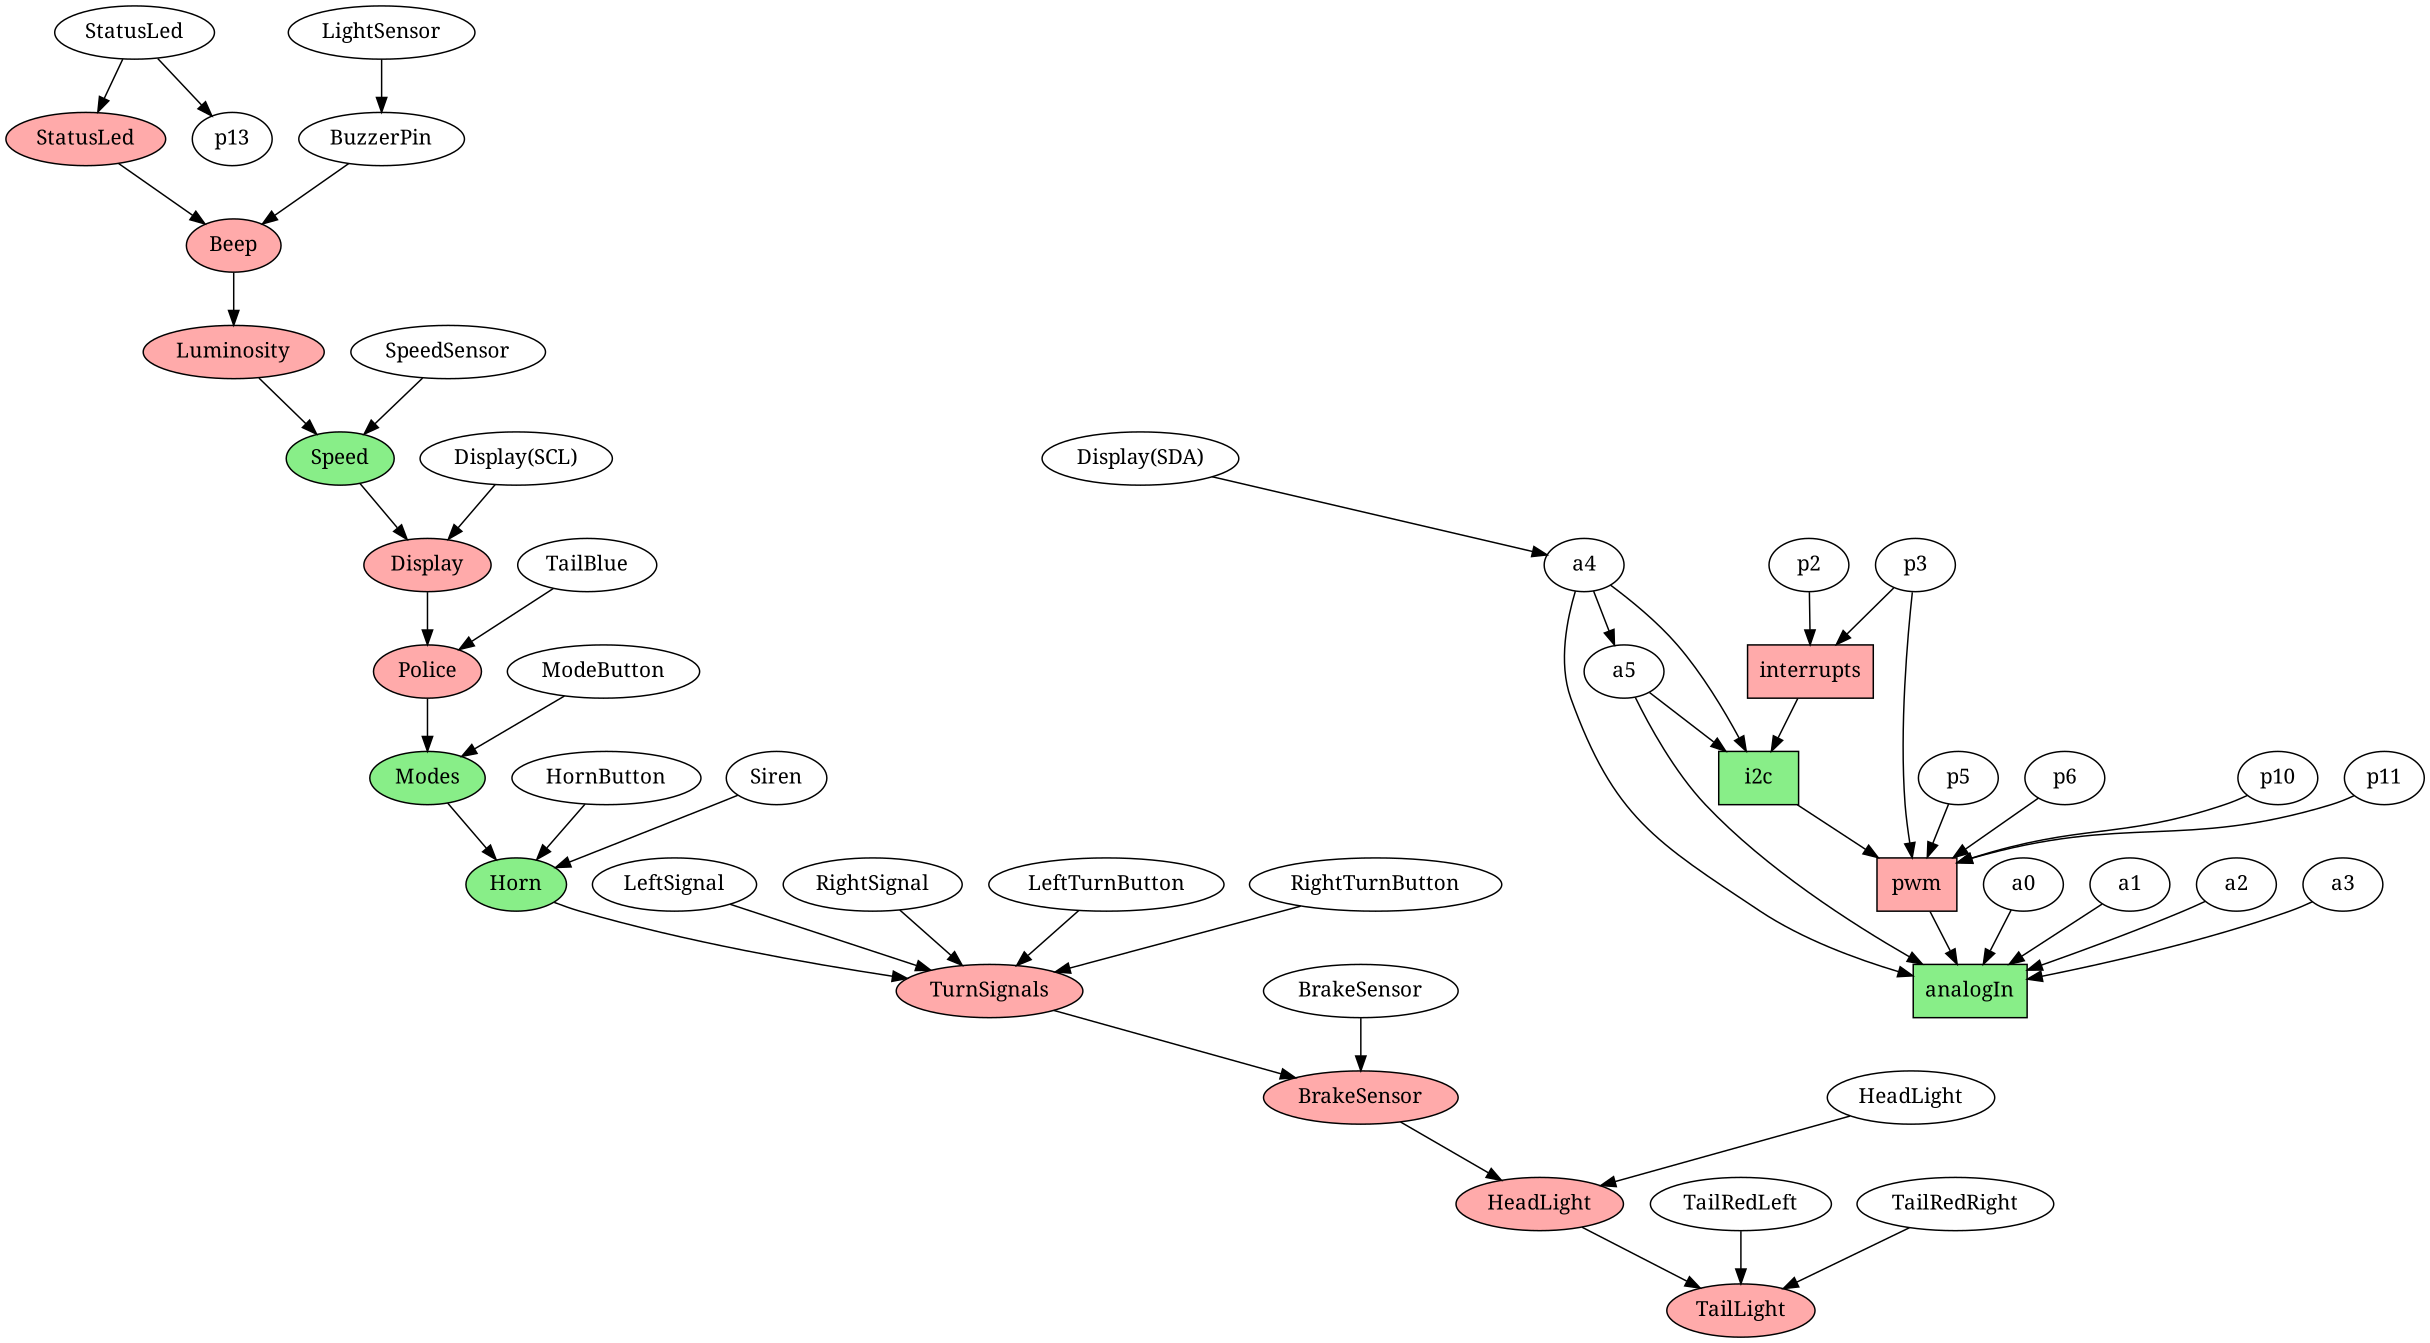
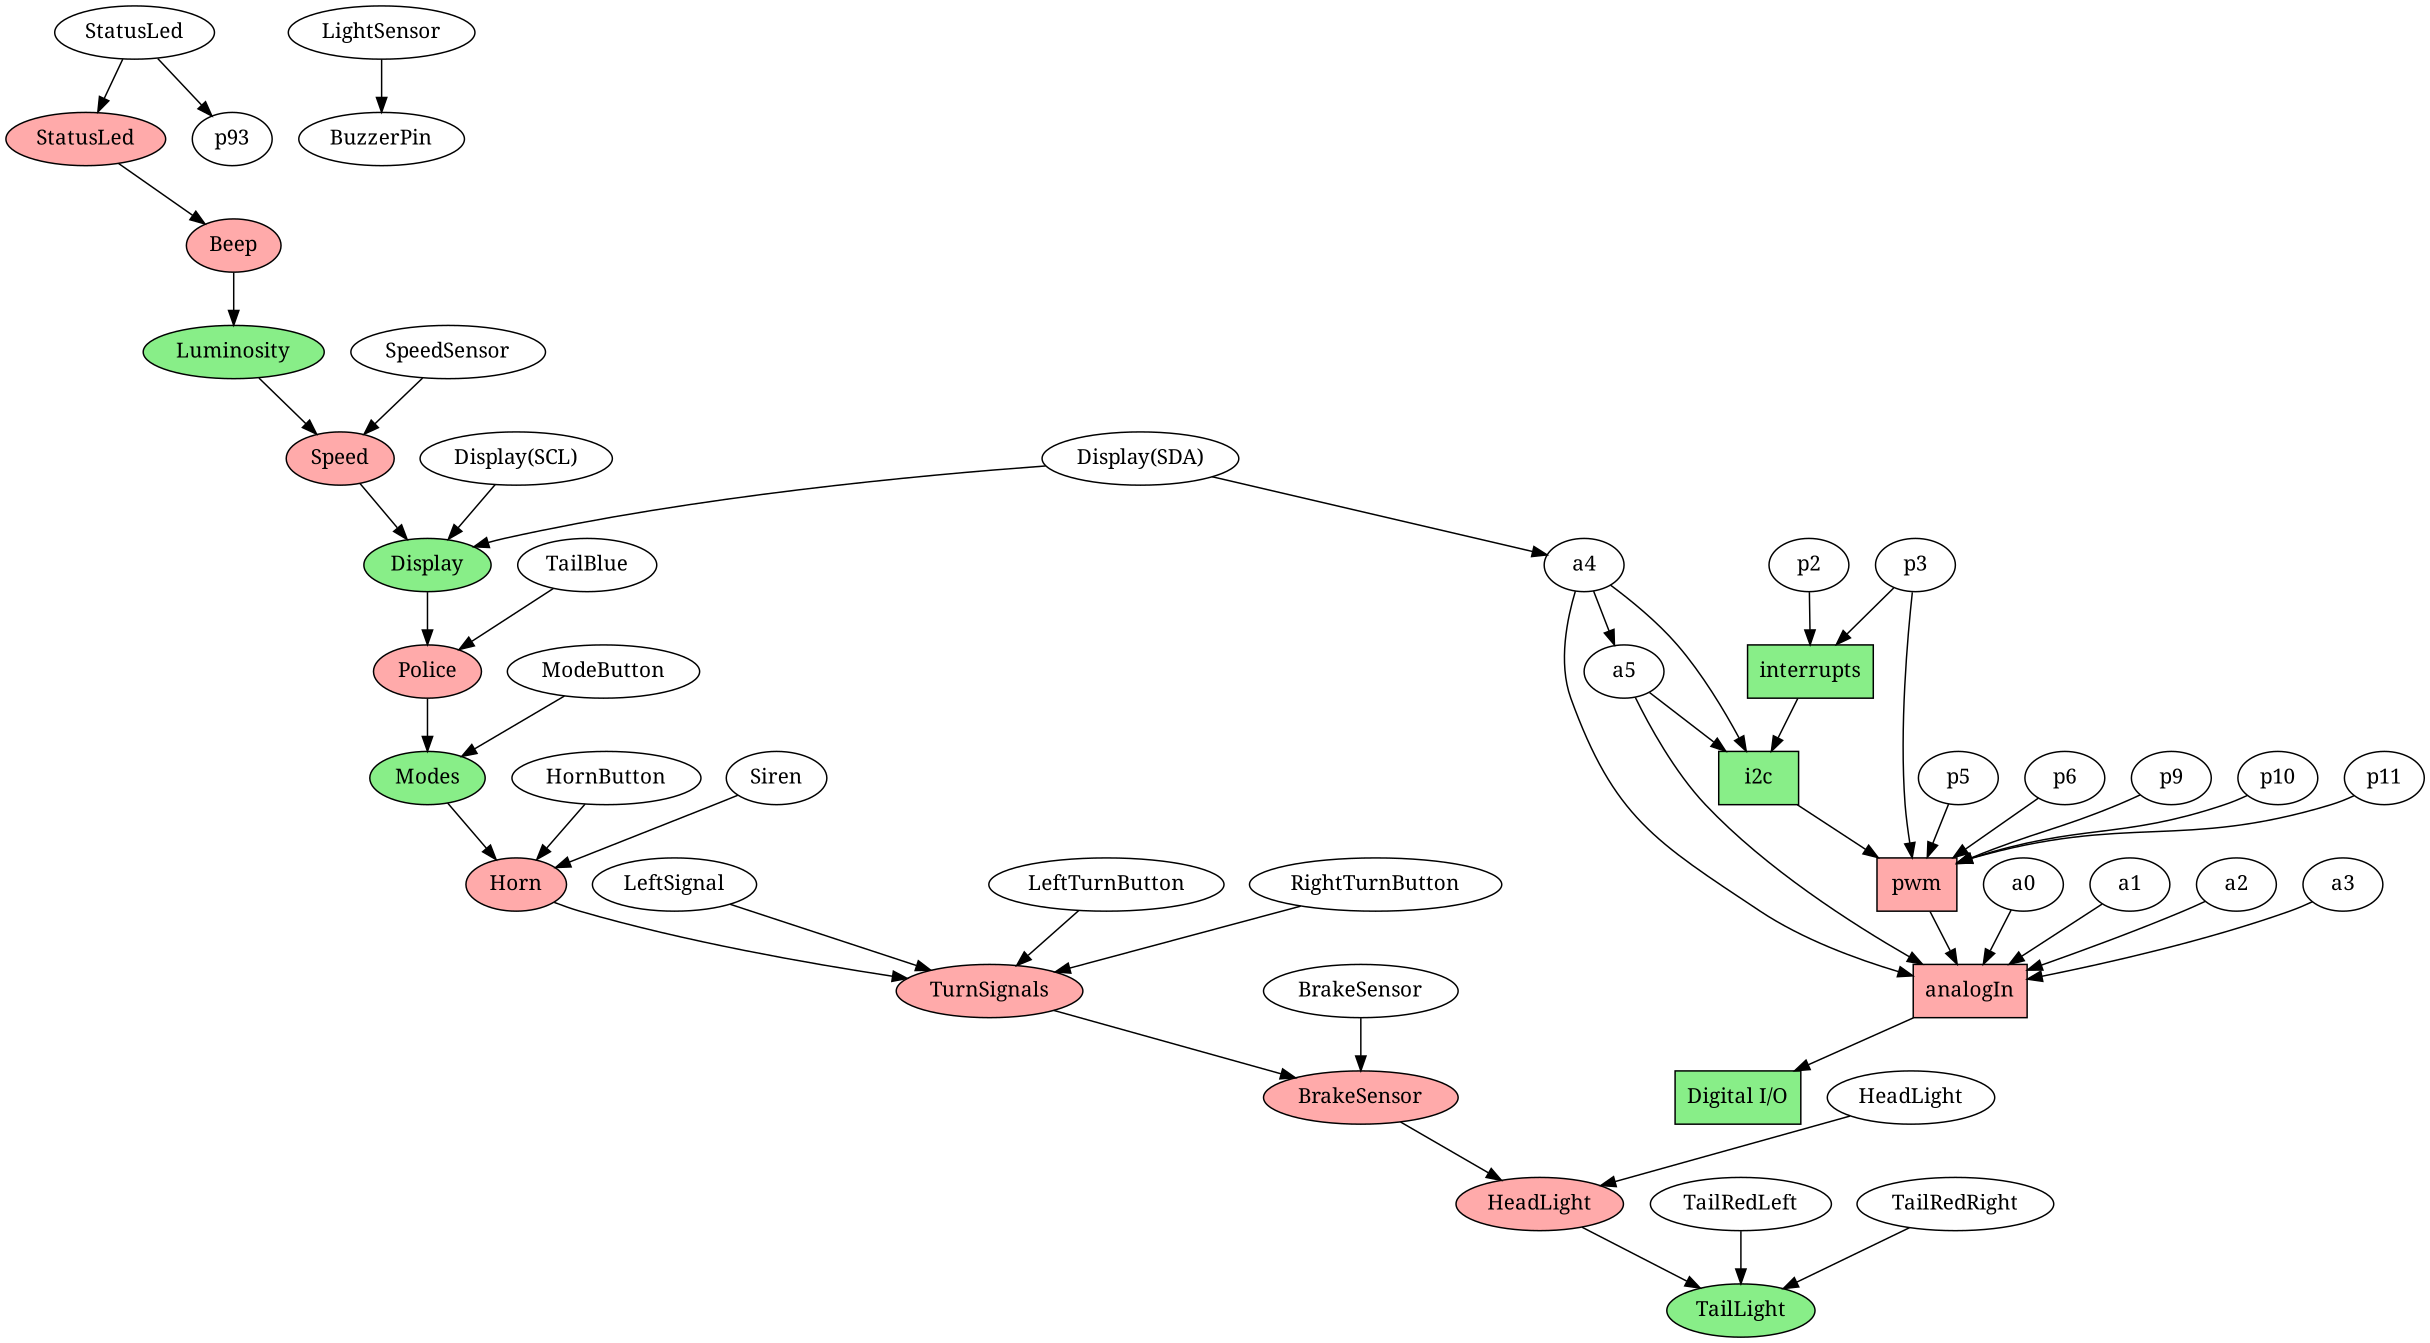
(232, 139) -> (232, 139)
(312, 189) -> none
(234, 352) -> (234, 352)
(340, 459) -> (340, 459)
none -> (765, 494)
(427, 565) -> (427, 565)
(1810, 672) -> (1810, 672)
none -> (2171, 778)
(516, 885) -> (516, 885)
(873, 885) -> none
(1970, 991) -> (1970, 991)
none -> (1738, 1098)
(1741, 1311) -> (1741, 1311)
